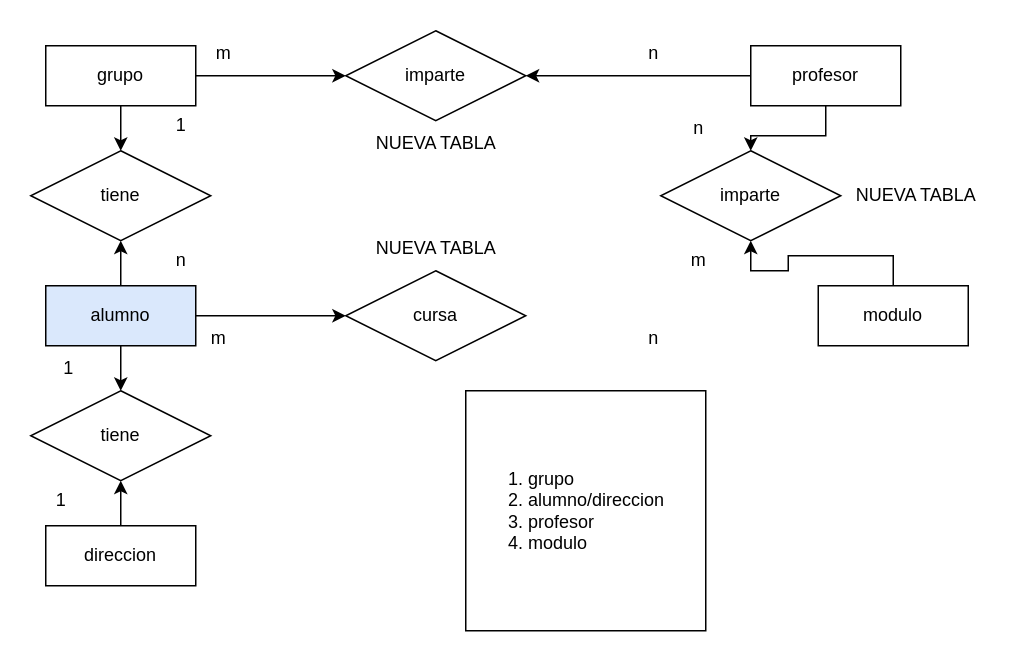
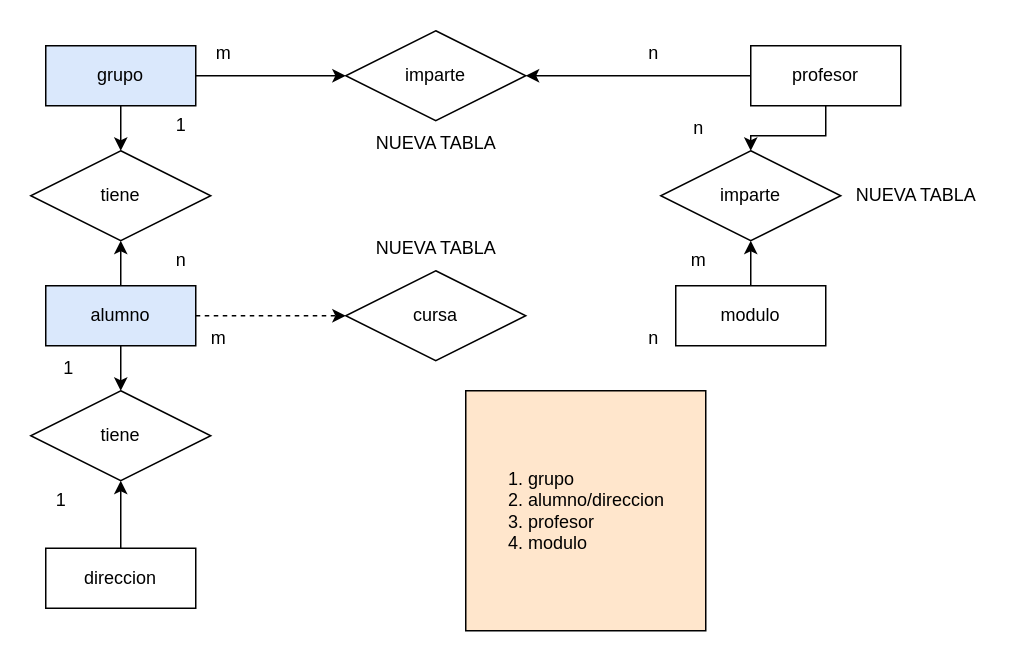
(121, 76) -> (121, 76)
(265, 316) -> (265, 316)
(893, 316) -> (751, 316)
(586, 511) -> (586, 511)
(121, 556) -> (121, 578)
